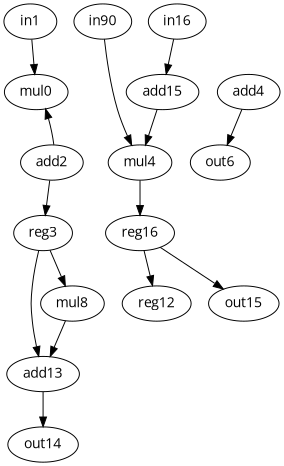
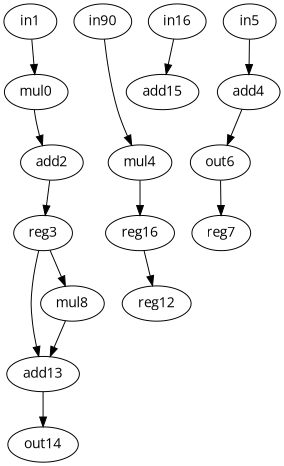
none -> (250, 22)
(153, 123) -> none
(52, 131) -> (37, 123)
none -> (221, 233)
(244, 304) -> none
